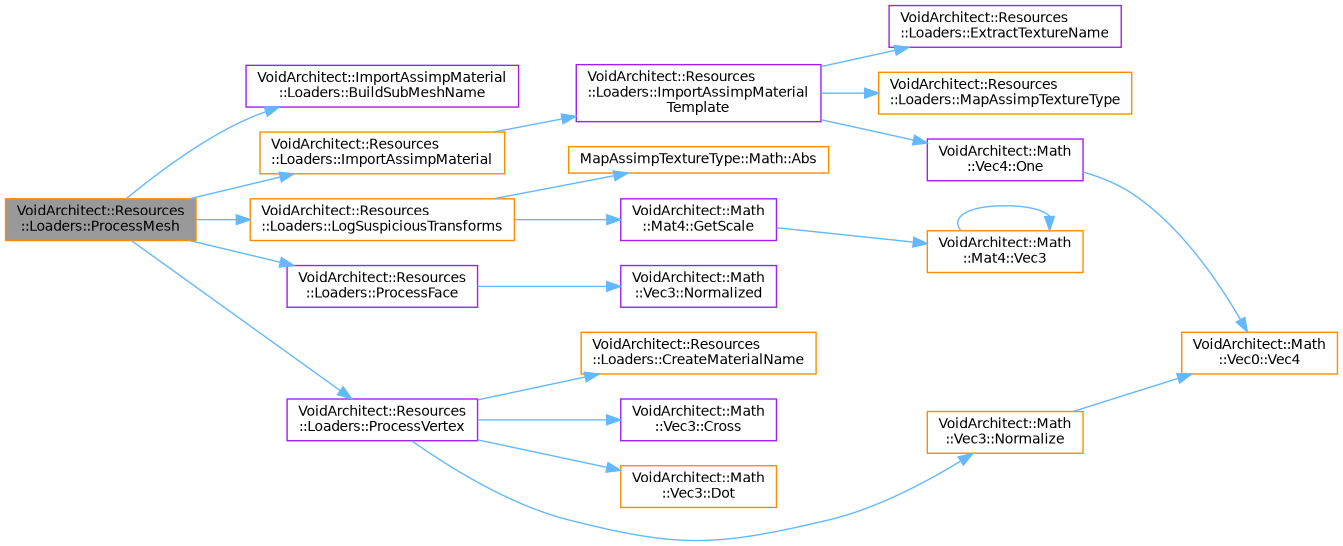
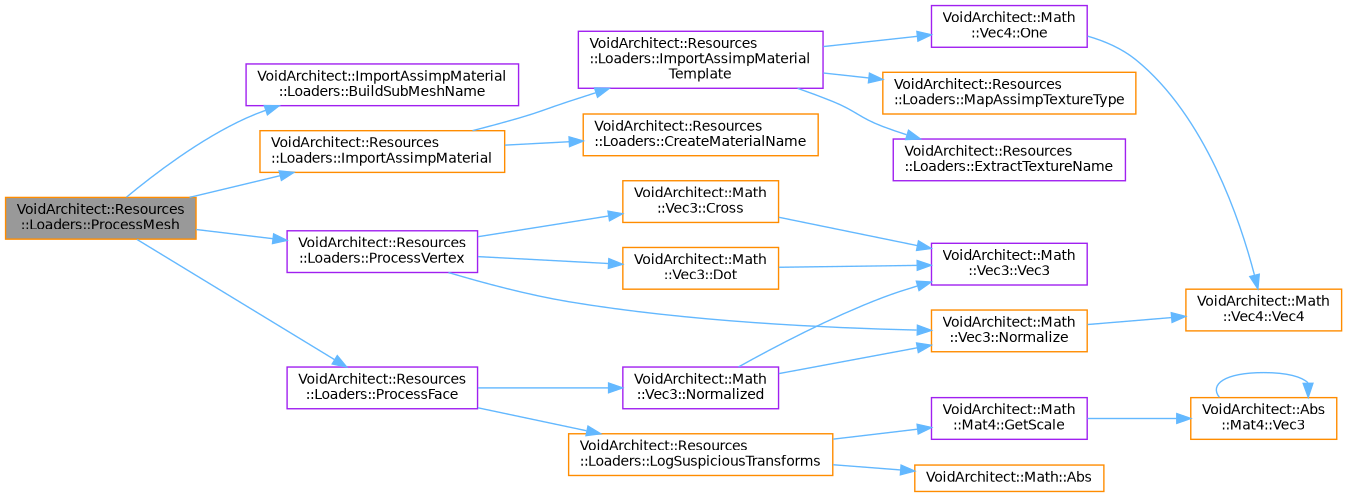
(699, 160) -> (1009, 478)
(216, 220) -> (532, 419)
(1005, 252) -> (1264, 418)
none -> (1009, 264)
(1260, 353) -> (1264, 310)
none -> (848, 361)
(531, 388) -> (537, 143)
(699, 420) -> (701, 202)
